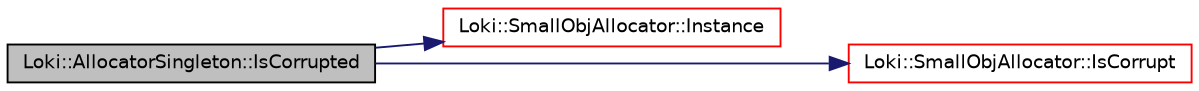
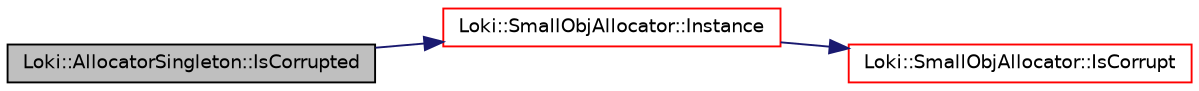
(602, 63) -> (805, 44)
